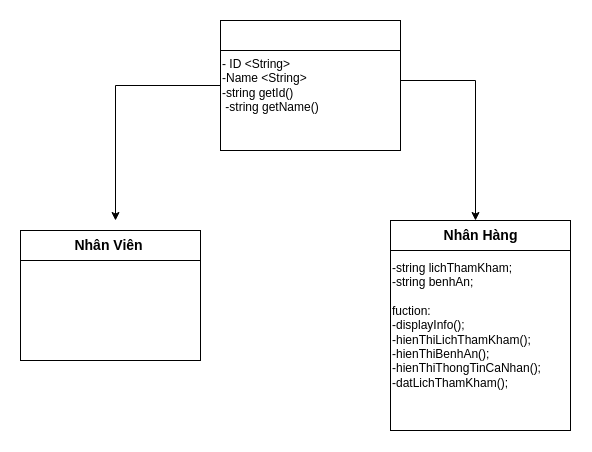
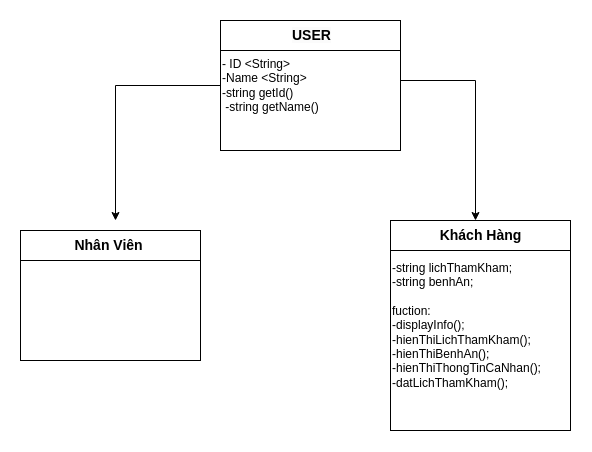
none -> (326, 41)
(481, 236) -> (481, 236)
